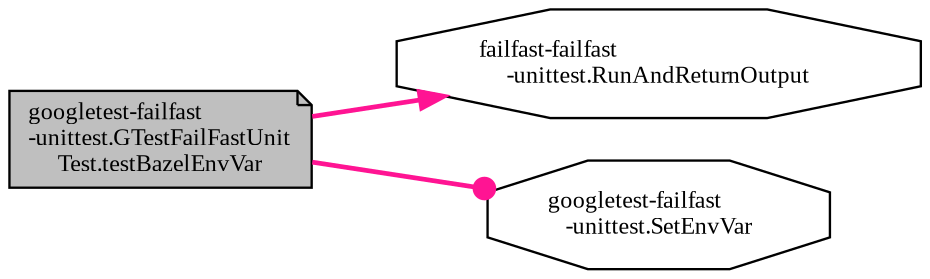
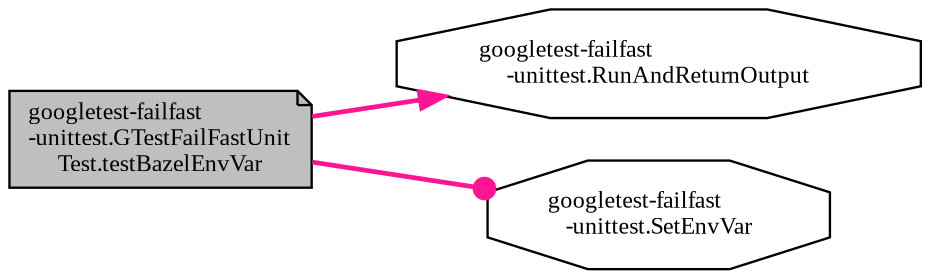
(659, 64) -> (659, 64)
